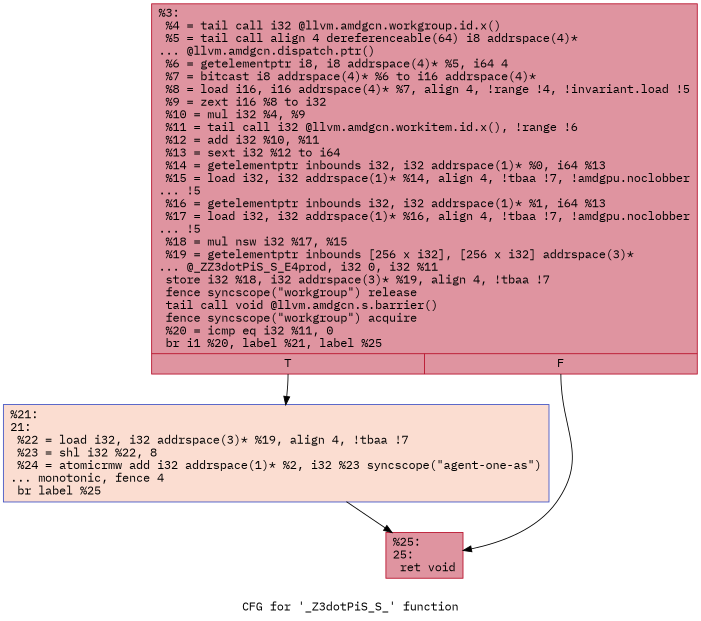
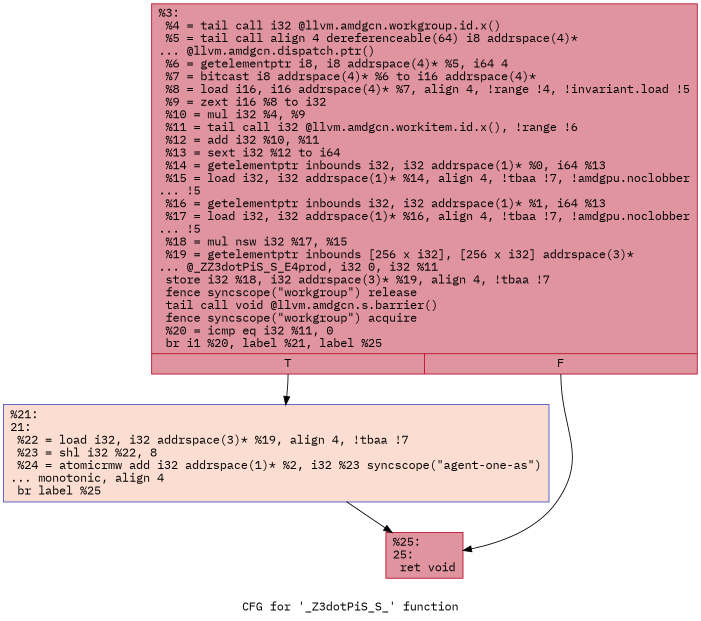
(87, 478) -> (87, 478)
